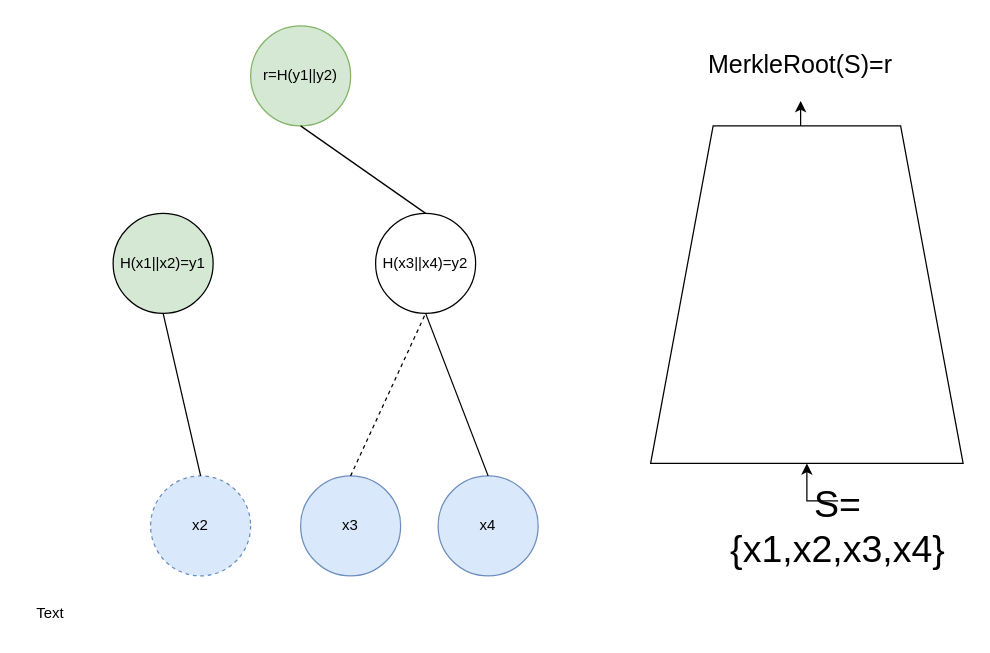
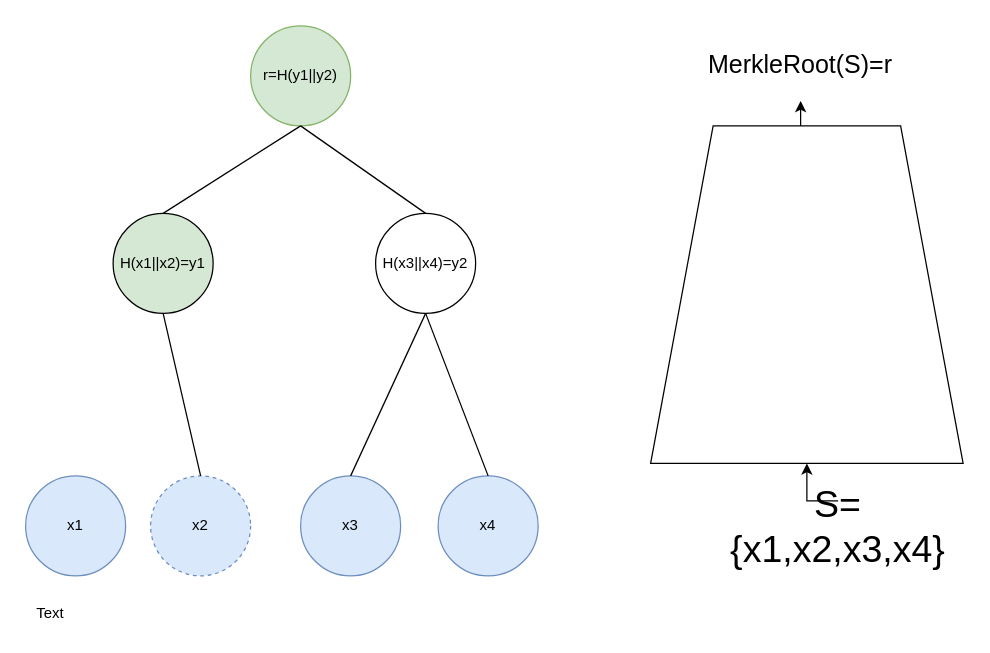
none -> (231, 170)
(388, 395) -> (388, 395)
none -> (76, 526)
